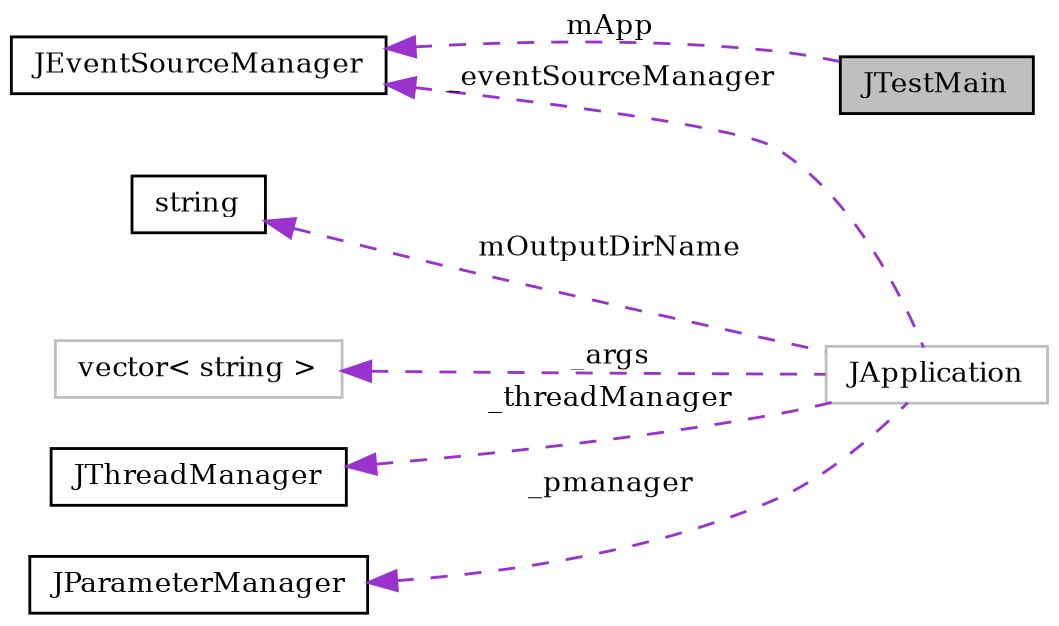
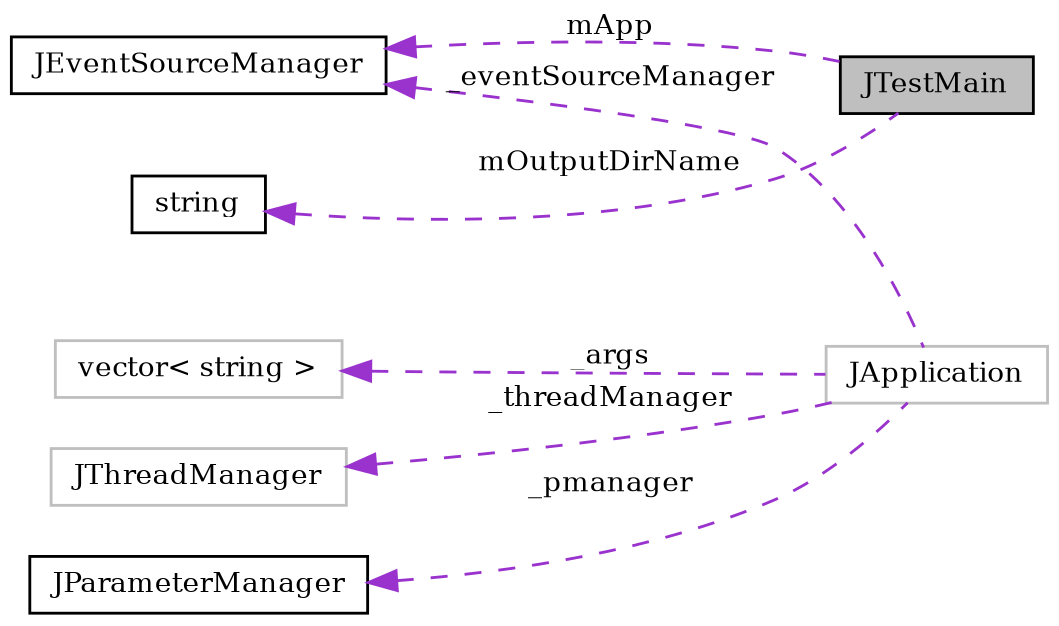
(559, 292) -> (607, 211)
(199, 477) -> (199, 477)
